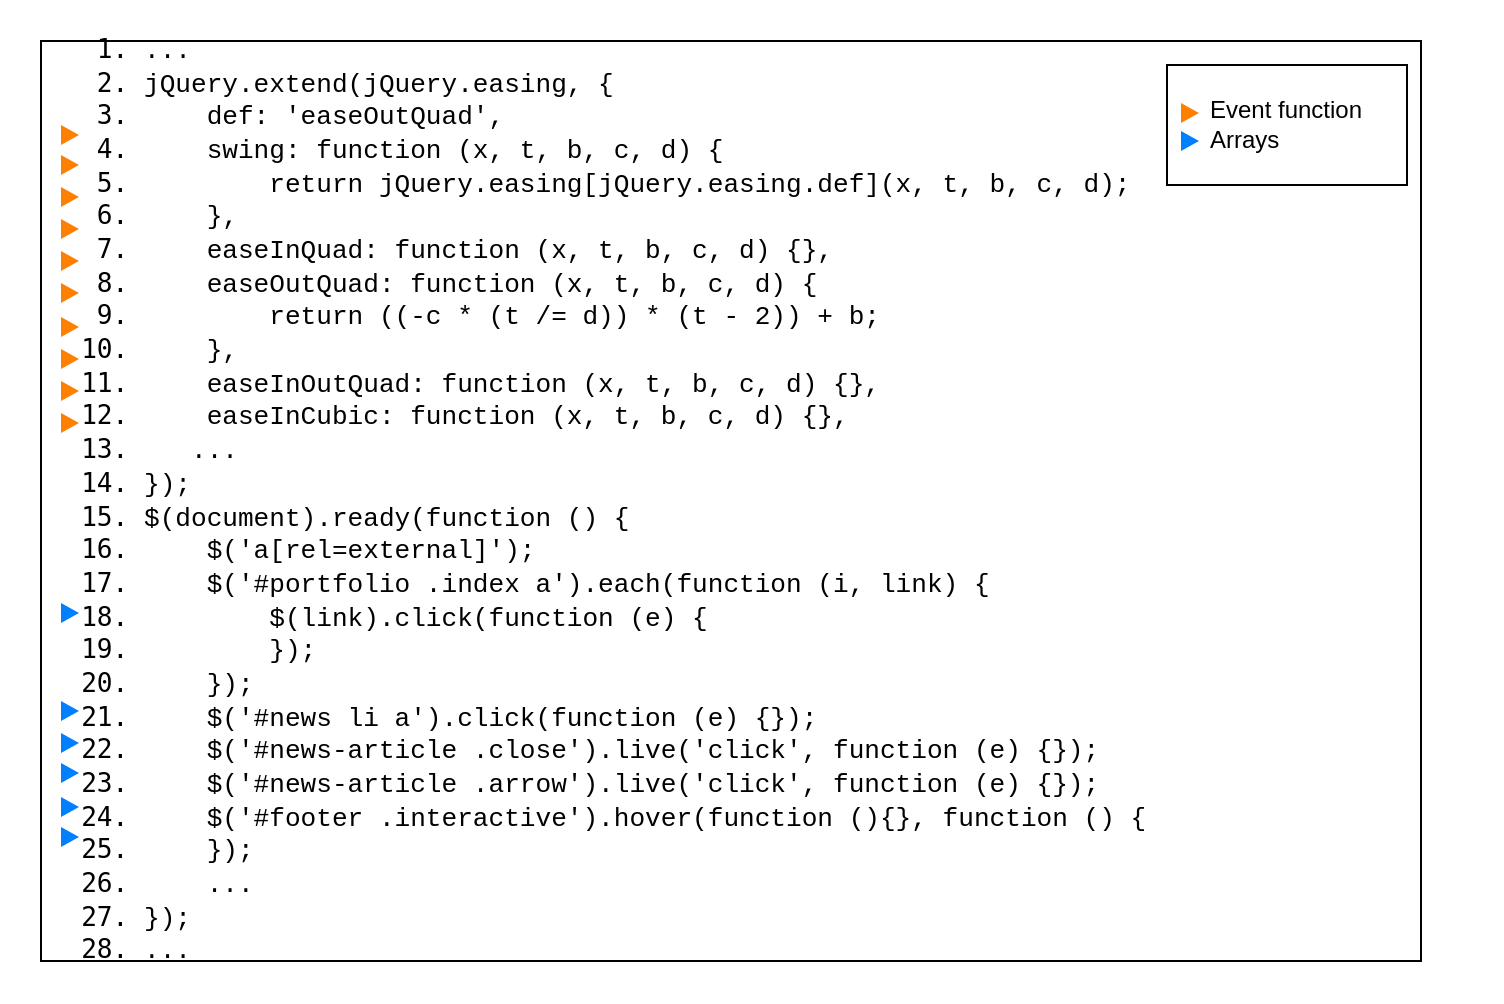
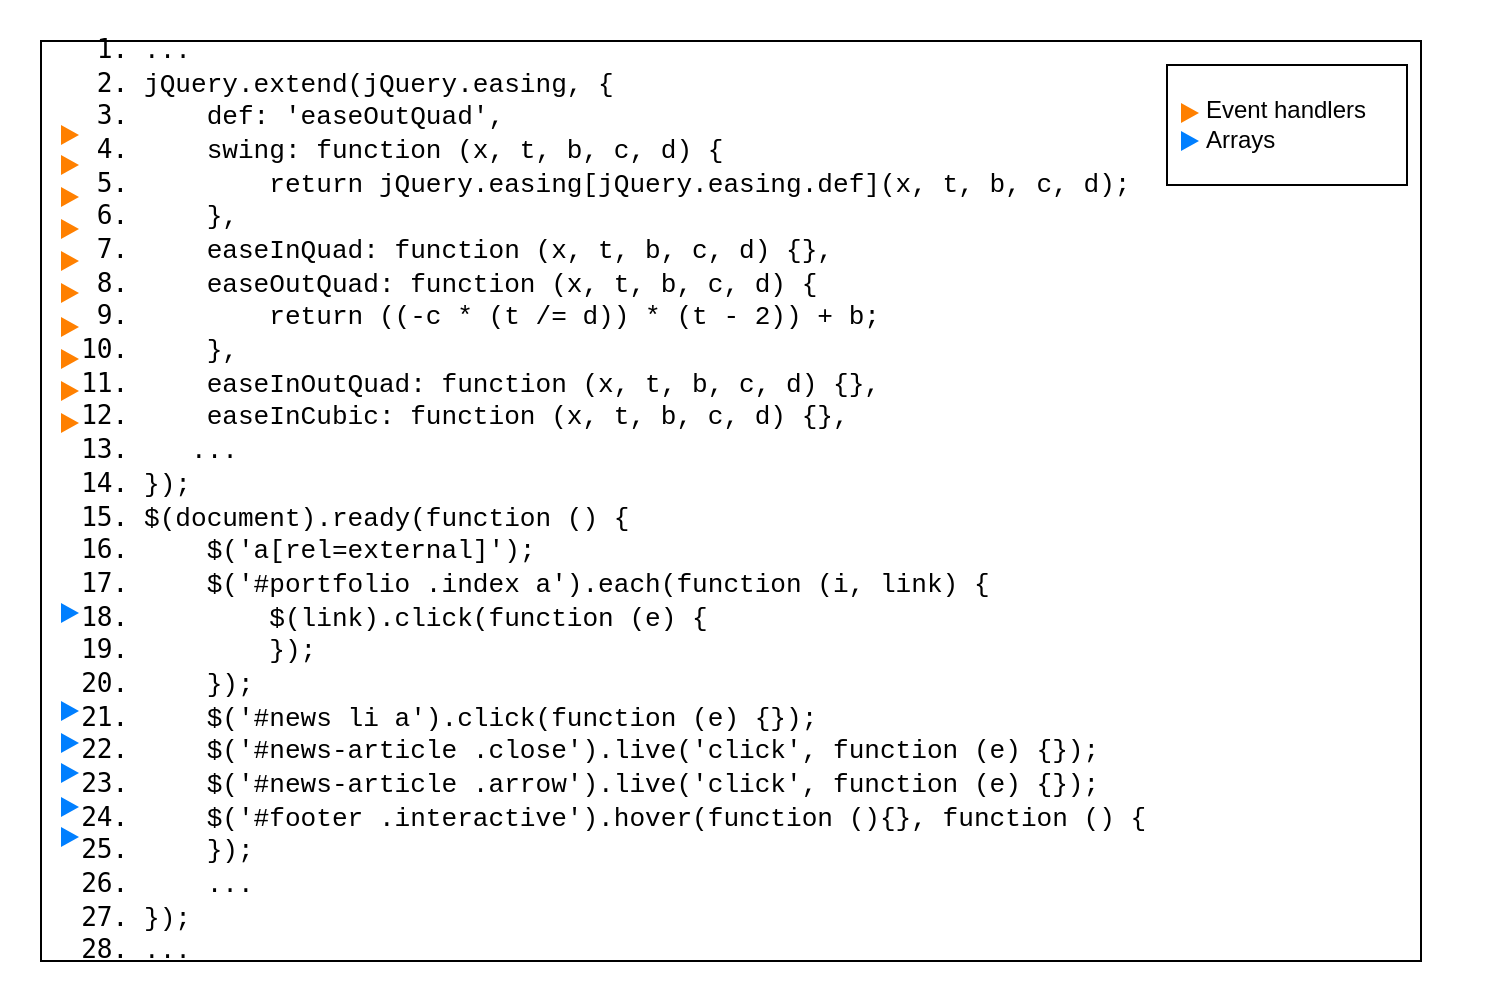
(1287, 125) -> (1287, 125)
